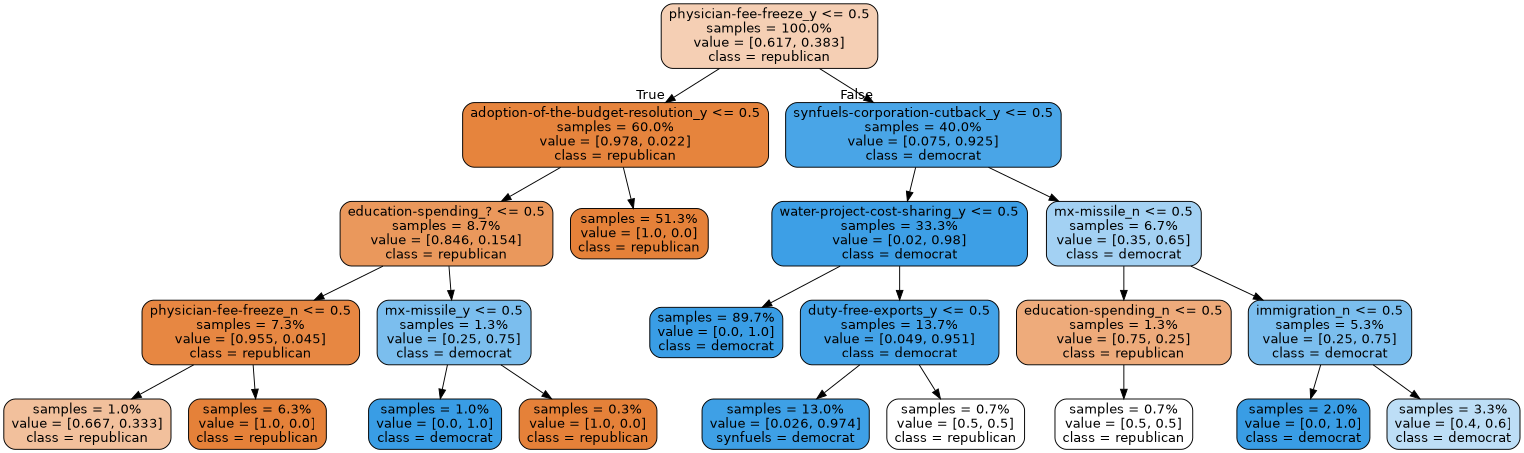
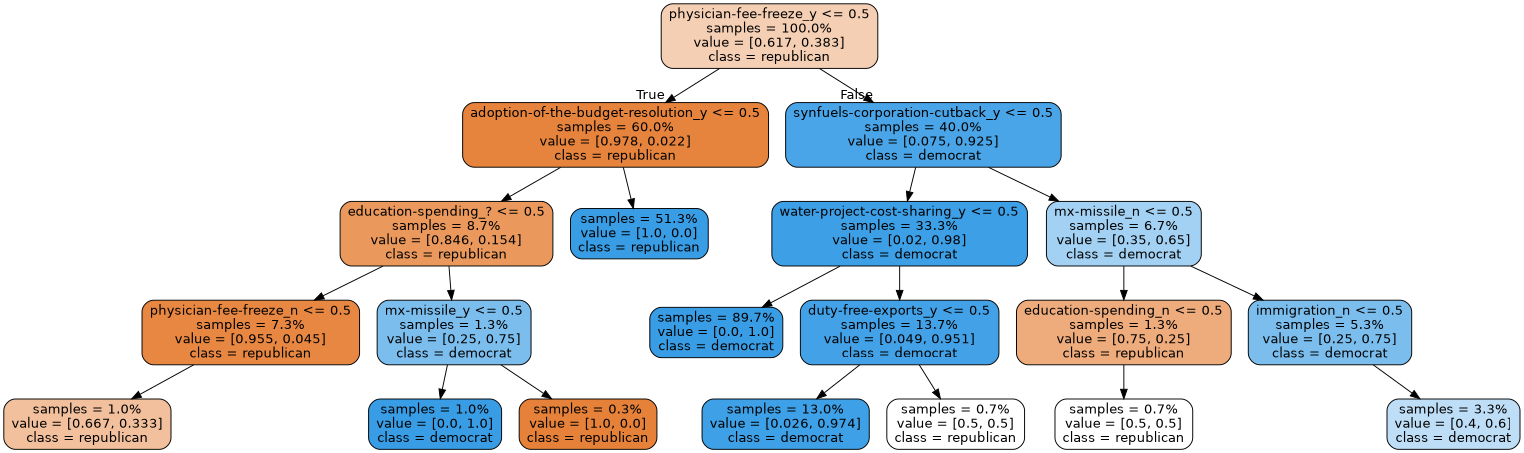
(639, 234) -> (639, 234)
(257, 424) -> none
(786, 424) -> (786, 424)
(1303, 424) -> none
